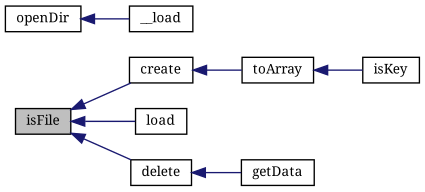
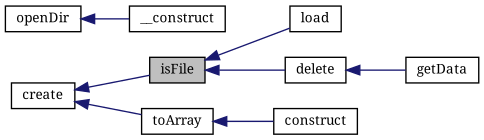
(161, 19) -> (177, 19)
(391, 70) -> (316, 121)
(107, 94) -> (119, 81)
